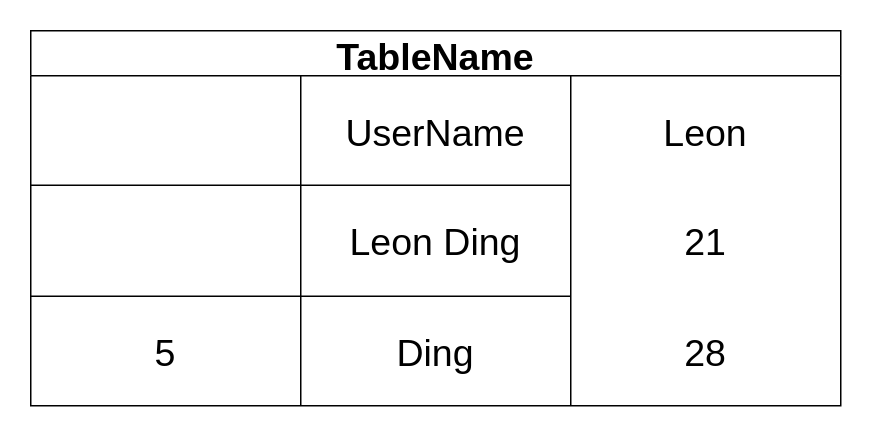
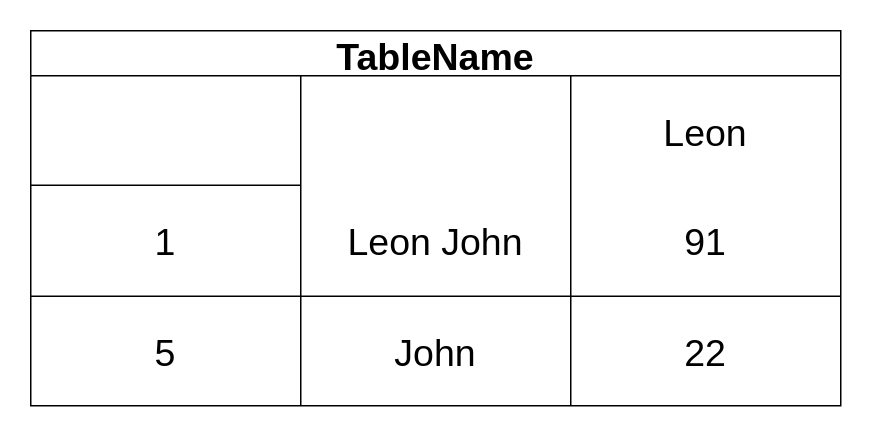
(436, 131) -> none
none -> (166, 241)
(436, 241) -> (436, 241)
(706, 241) -> (706, 241)
(436, 352) -> (436, 352)
(706, 352) -> (706, 352)
